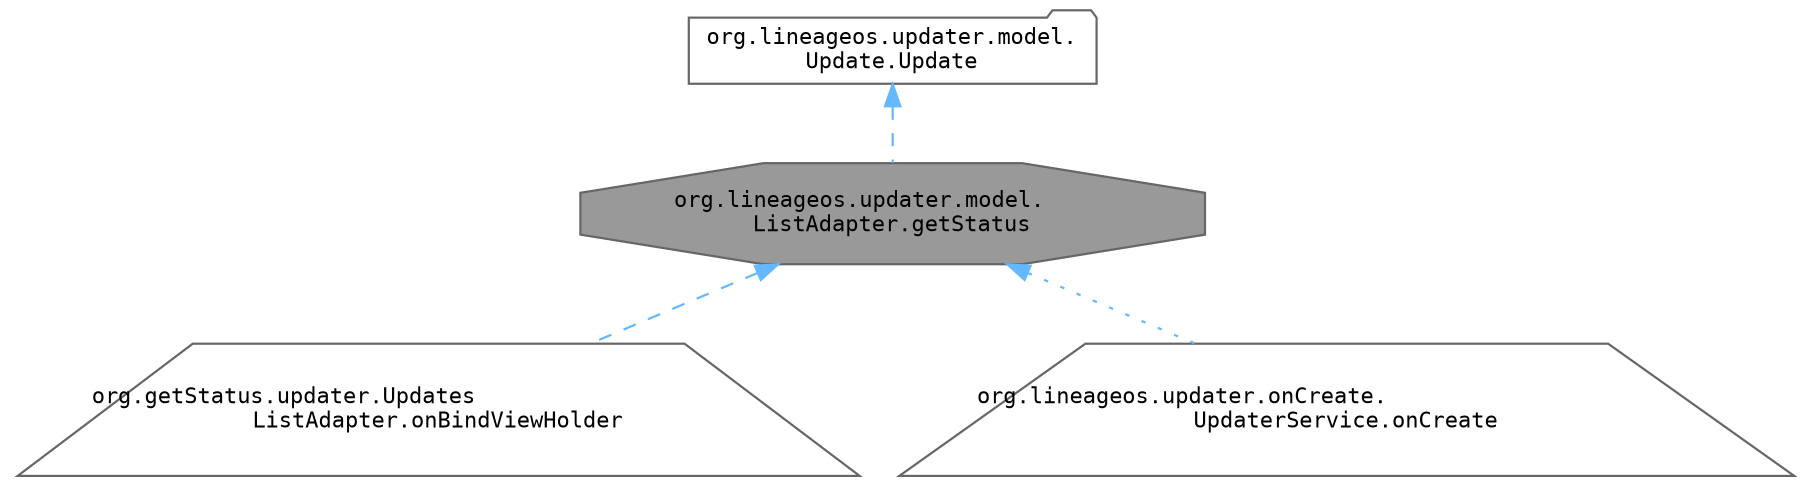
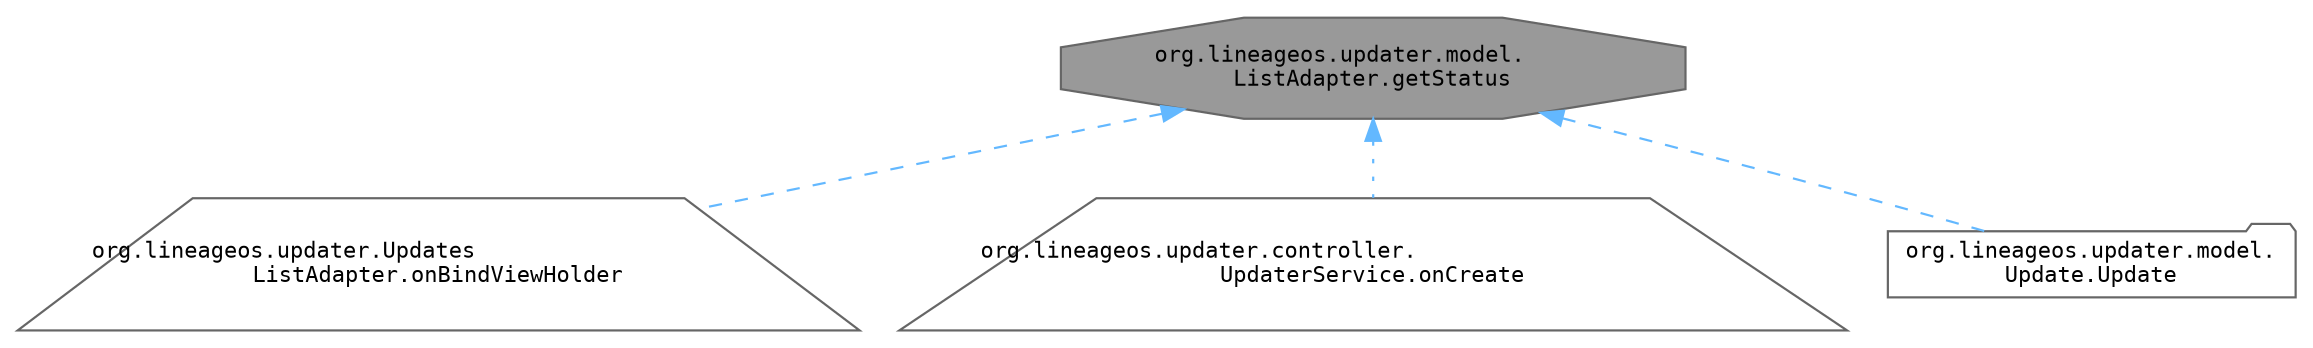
(893, 135) -> (1774, 173)
(439, 410) -> (439, 264)
(1347, 410) -> (1373, 264)
